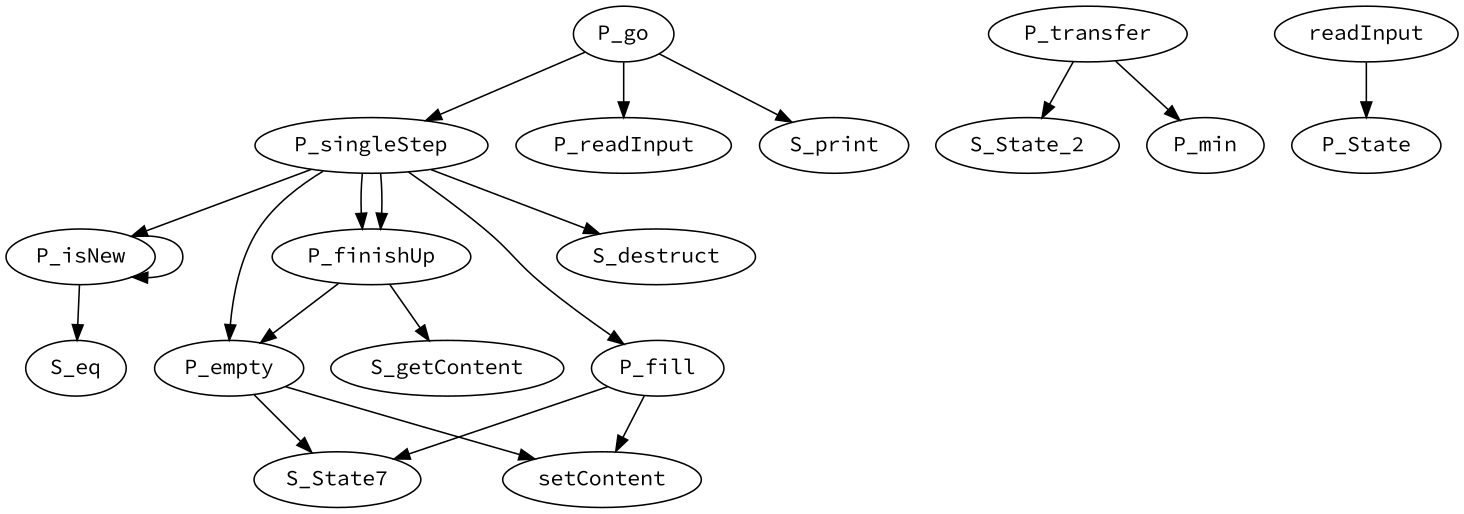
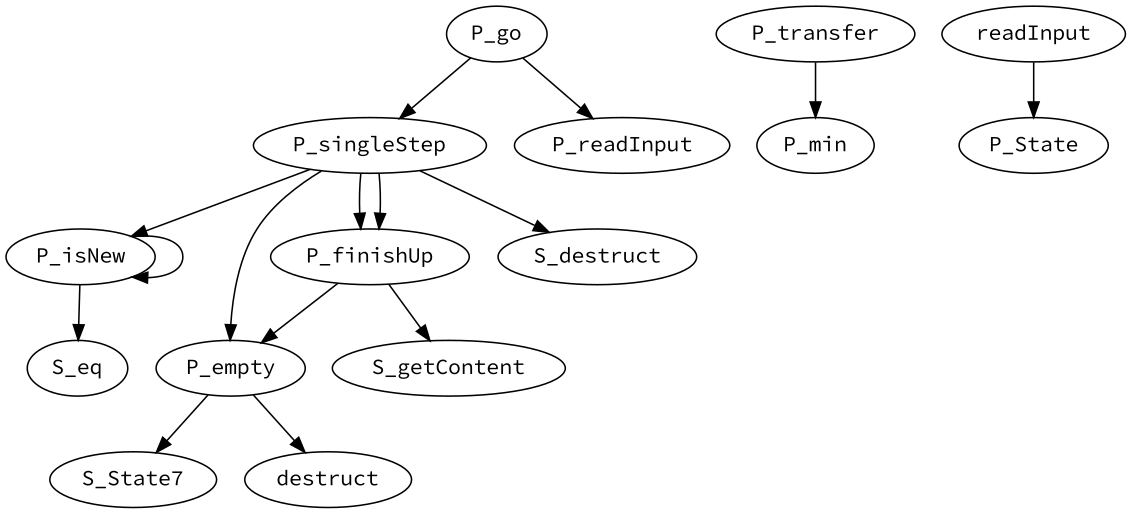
(834, 145) -> none
(1028, 145) -> none
(658, 368) -> none
(602, 480) -> (328, 480)
